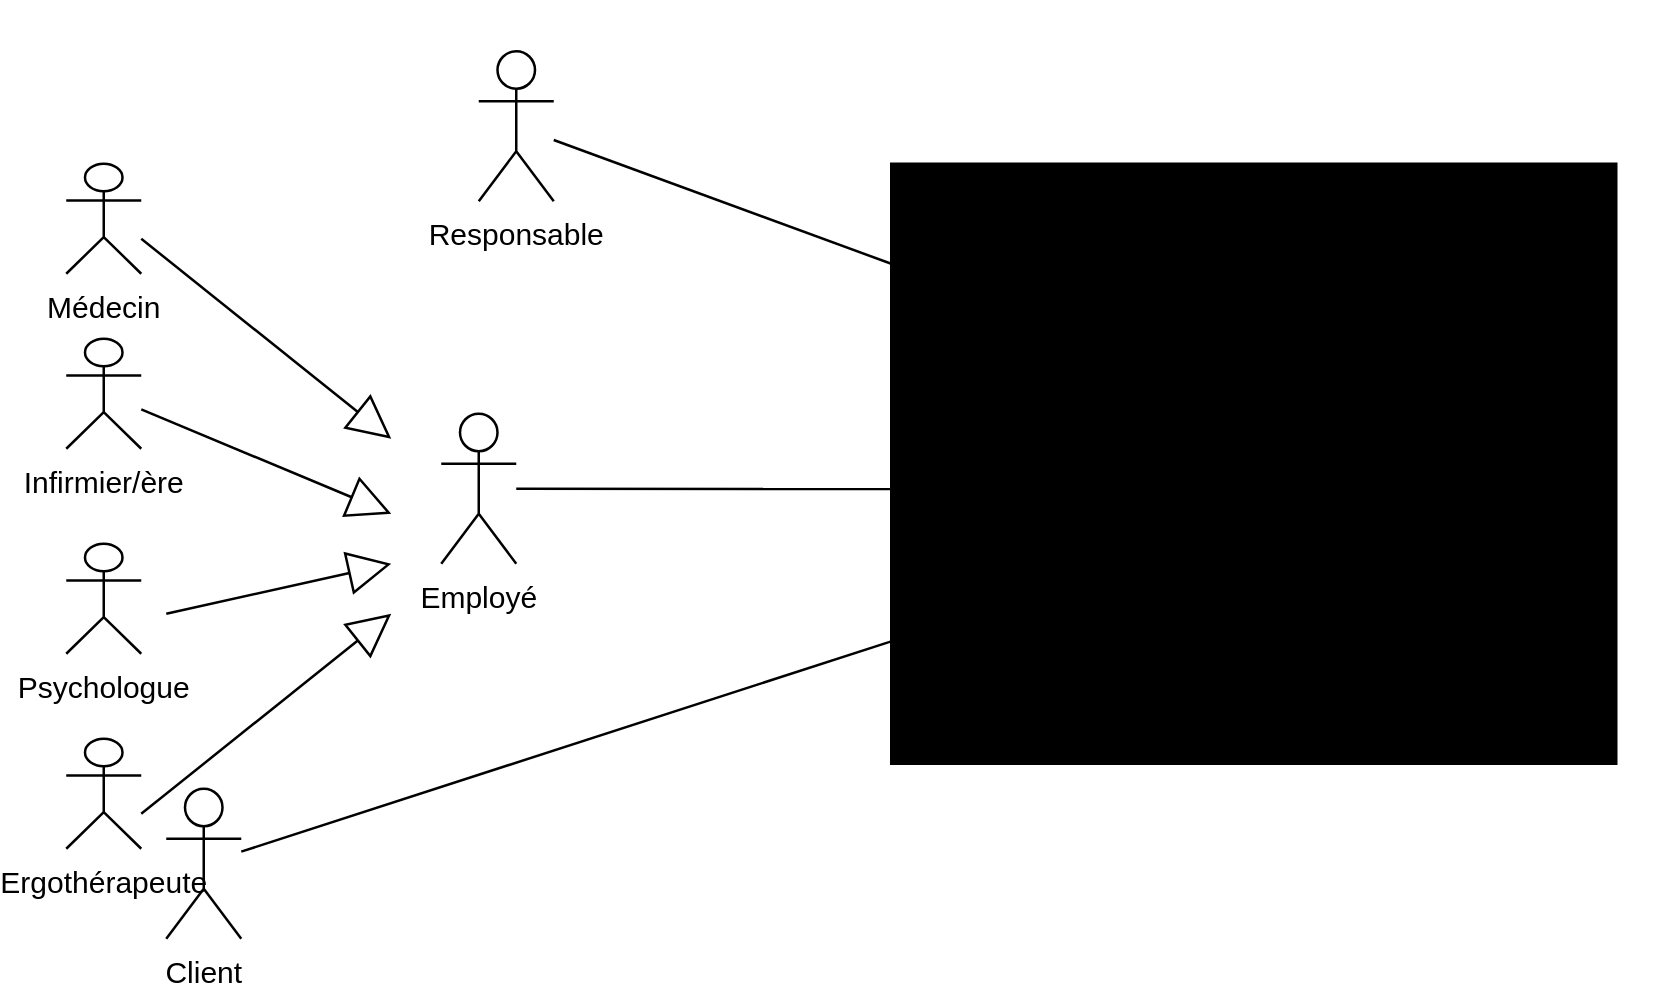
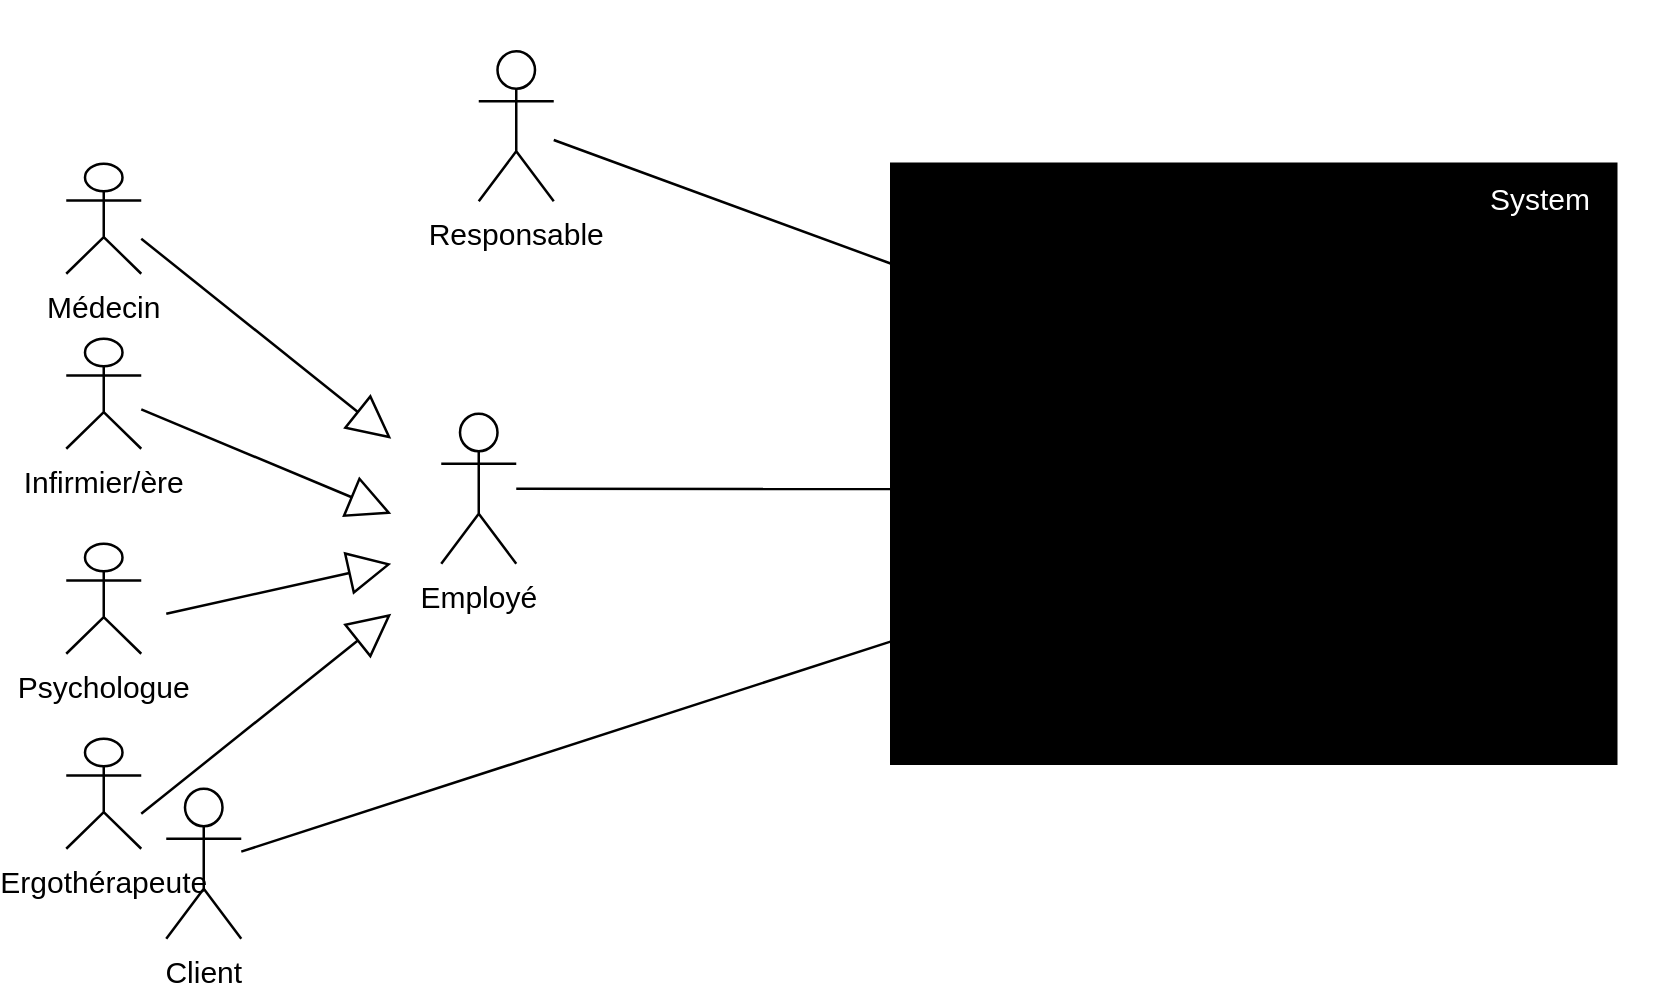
none -> (1541, 201)
